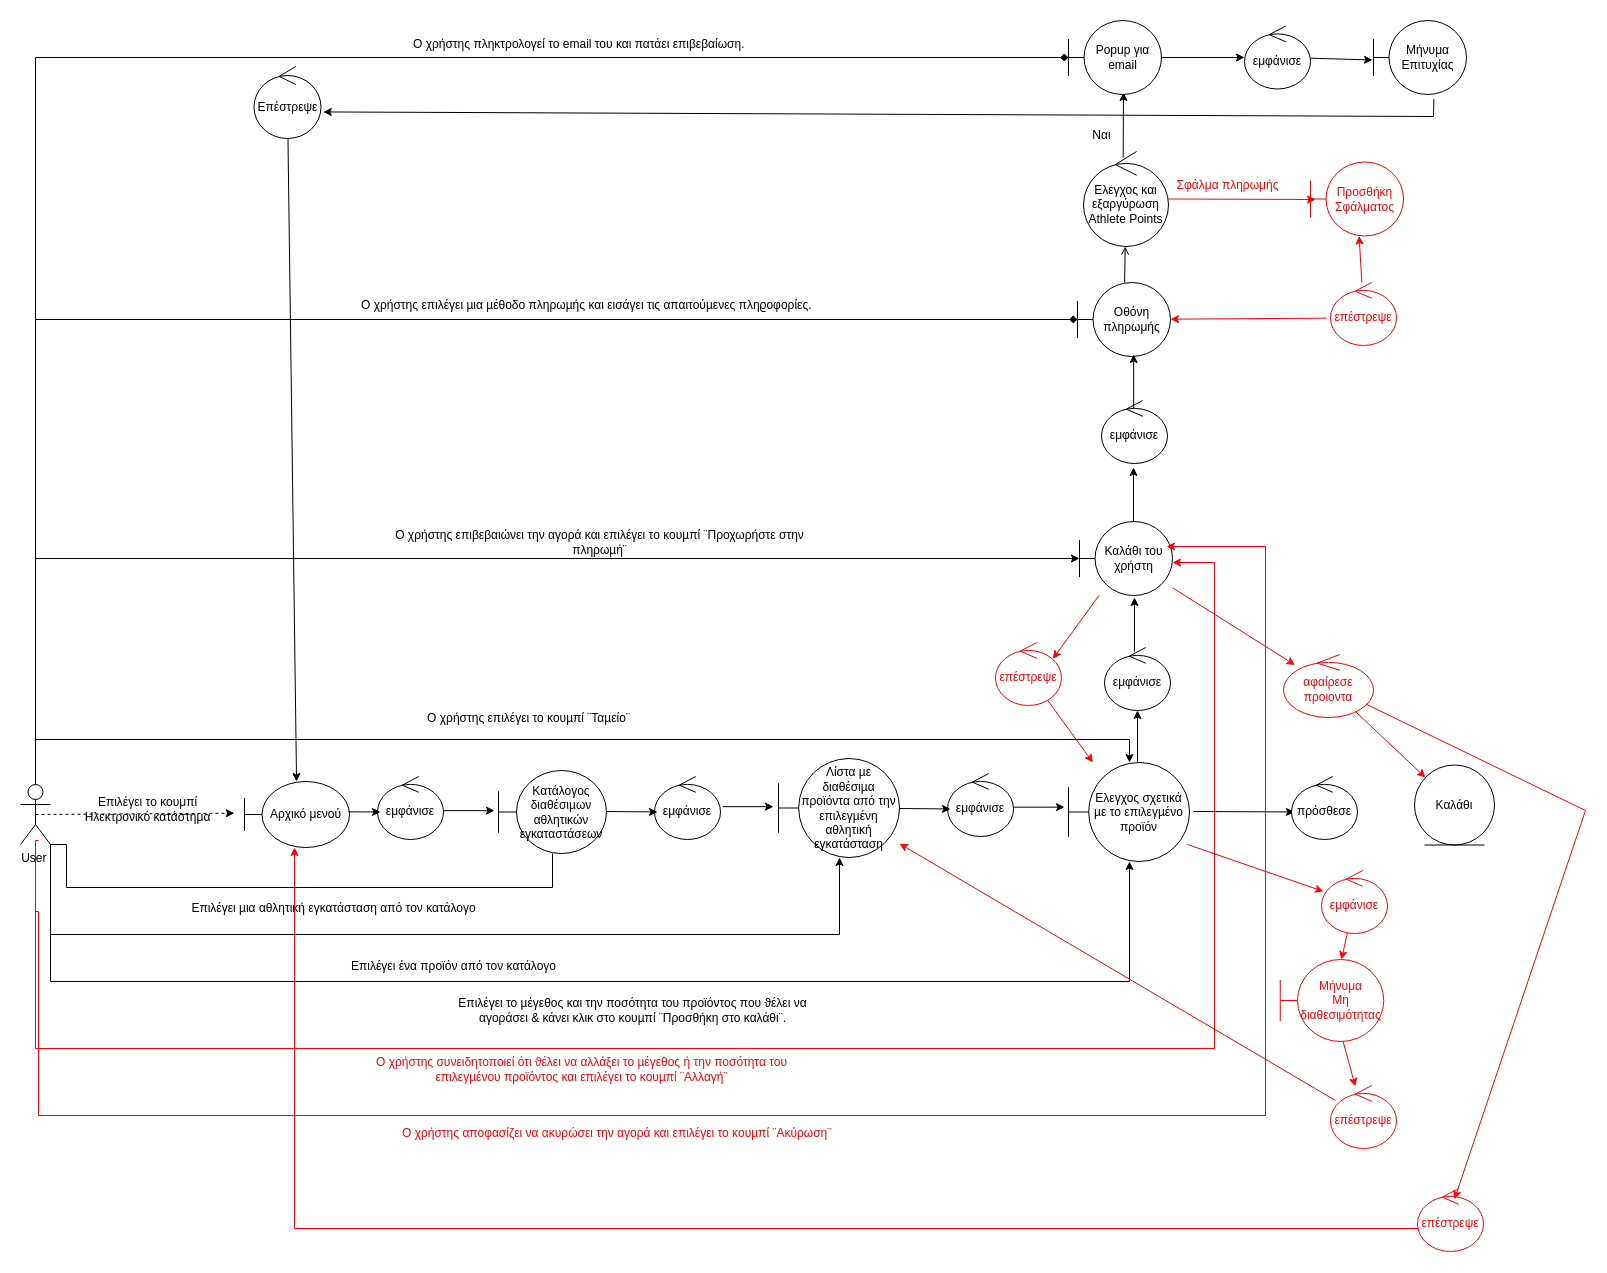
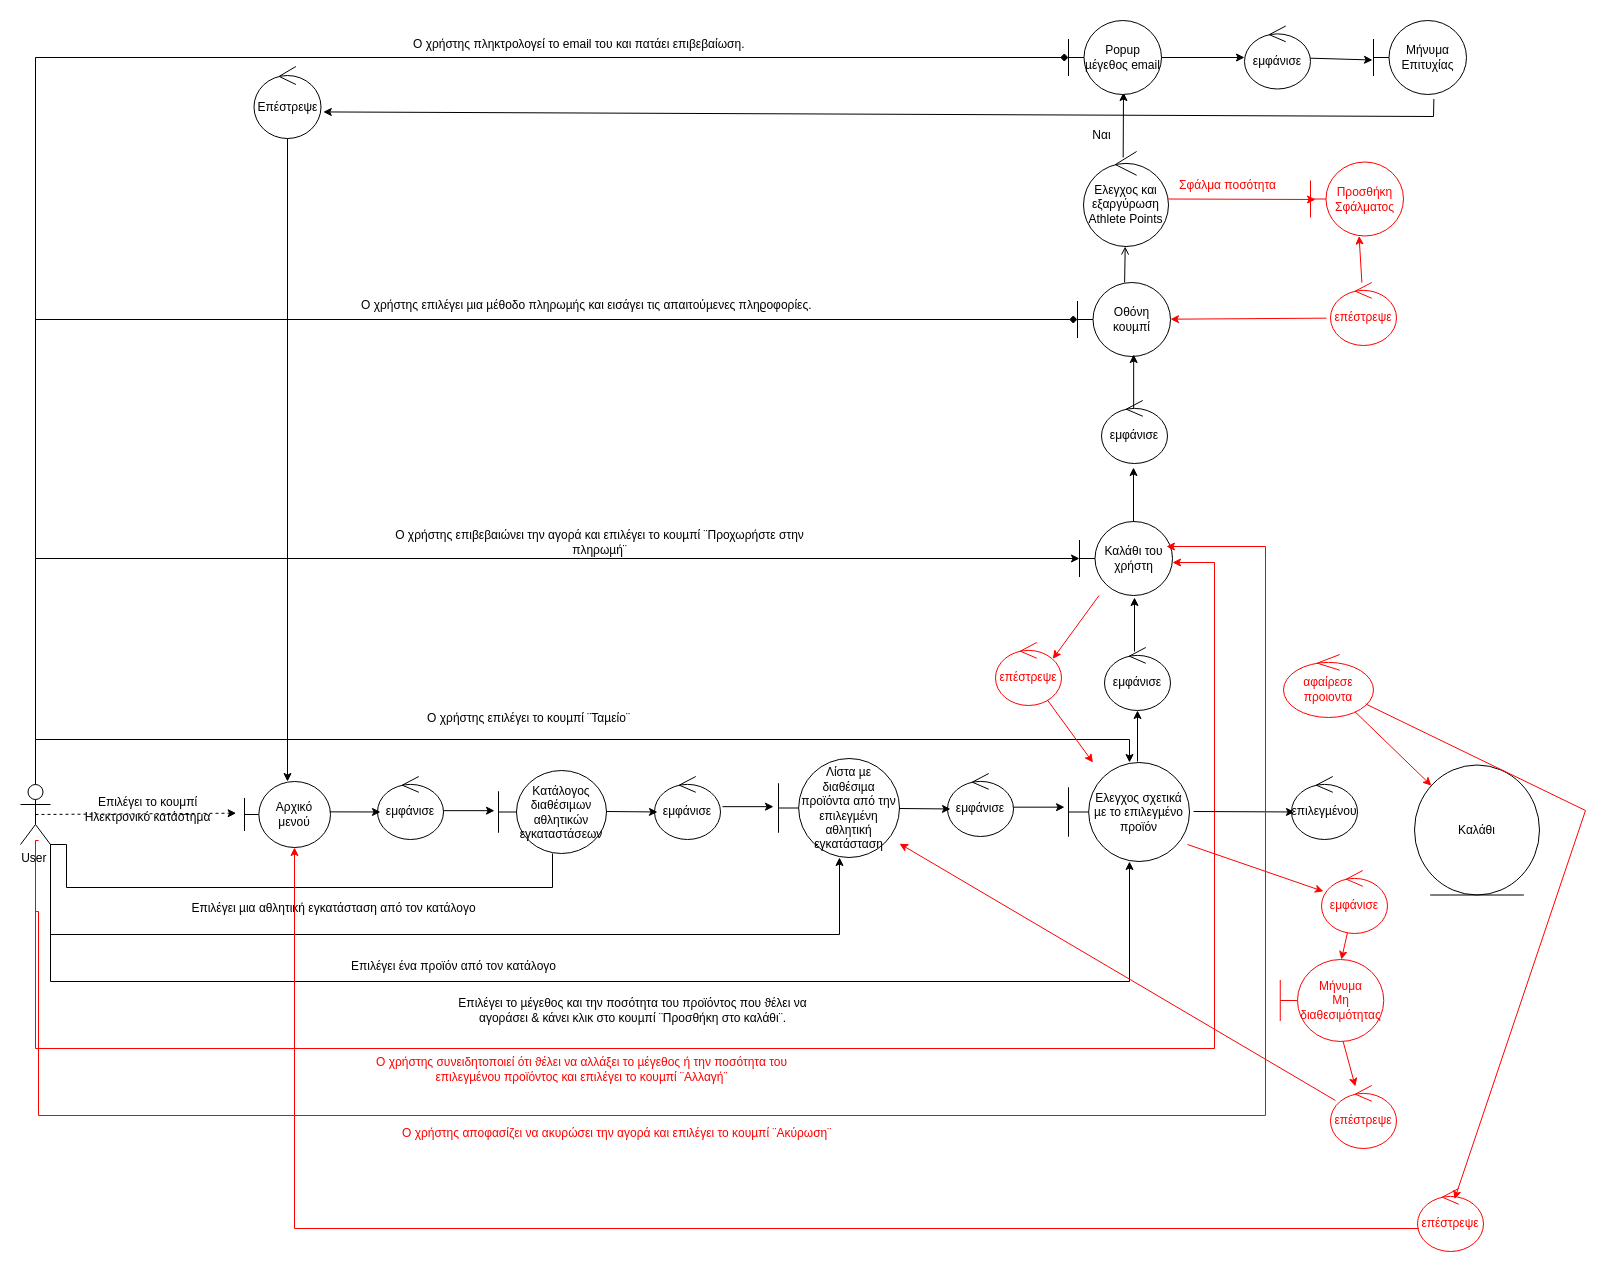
(1123, 58) -> (1123, 58)
(1228, 186) -> (1228, 186)
(1132, 320) -> (1132, 320)
(1231, 625) -> none
(1455, 805) -> (1477, 830)
(1325, 812) -> (1325, 812)
(297, 815) -> (288, 815)
